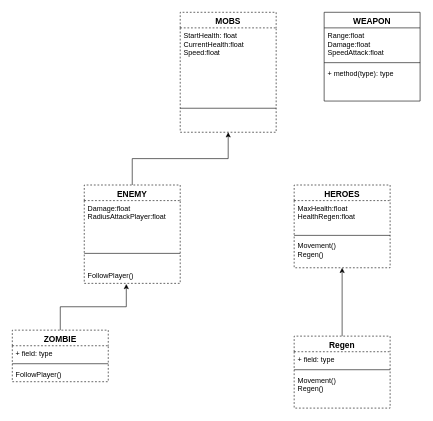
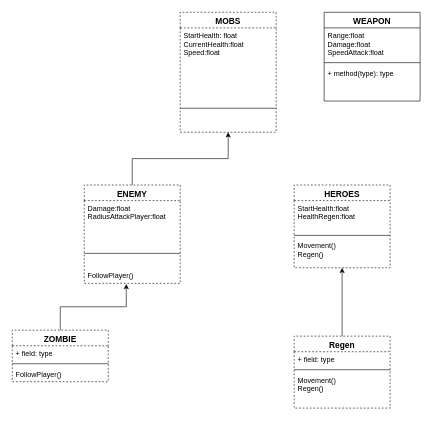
(325, 209) -> (329, 209)
